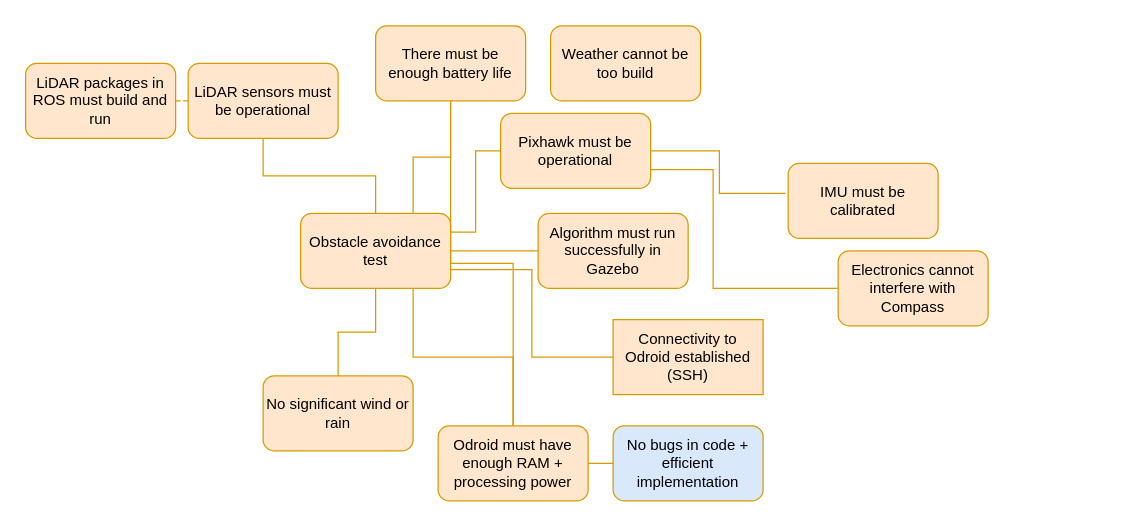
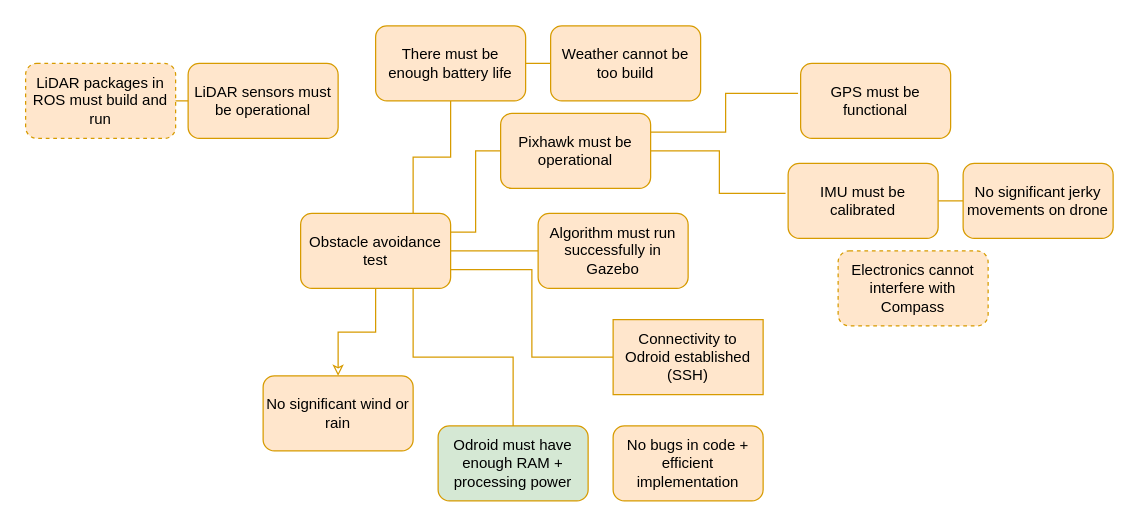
(101, 101) -> (101, 101)
(179, 101) -> (179, 101)
none -> (876, 101)
none -> (726, 115)
(319, 176) -> none
none -> (950, 201)
none -> (1038, 201)
(713, 260) -> none
(513, 276) -> (539, 63)
(913, 288) -> (913, 288)
(338, 369) -> (338, 366)
(513, 463) -> (513, 463)
(601, 463) -> none
(688, 463) -> (688, 463)
